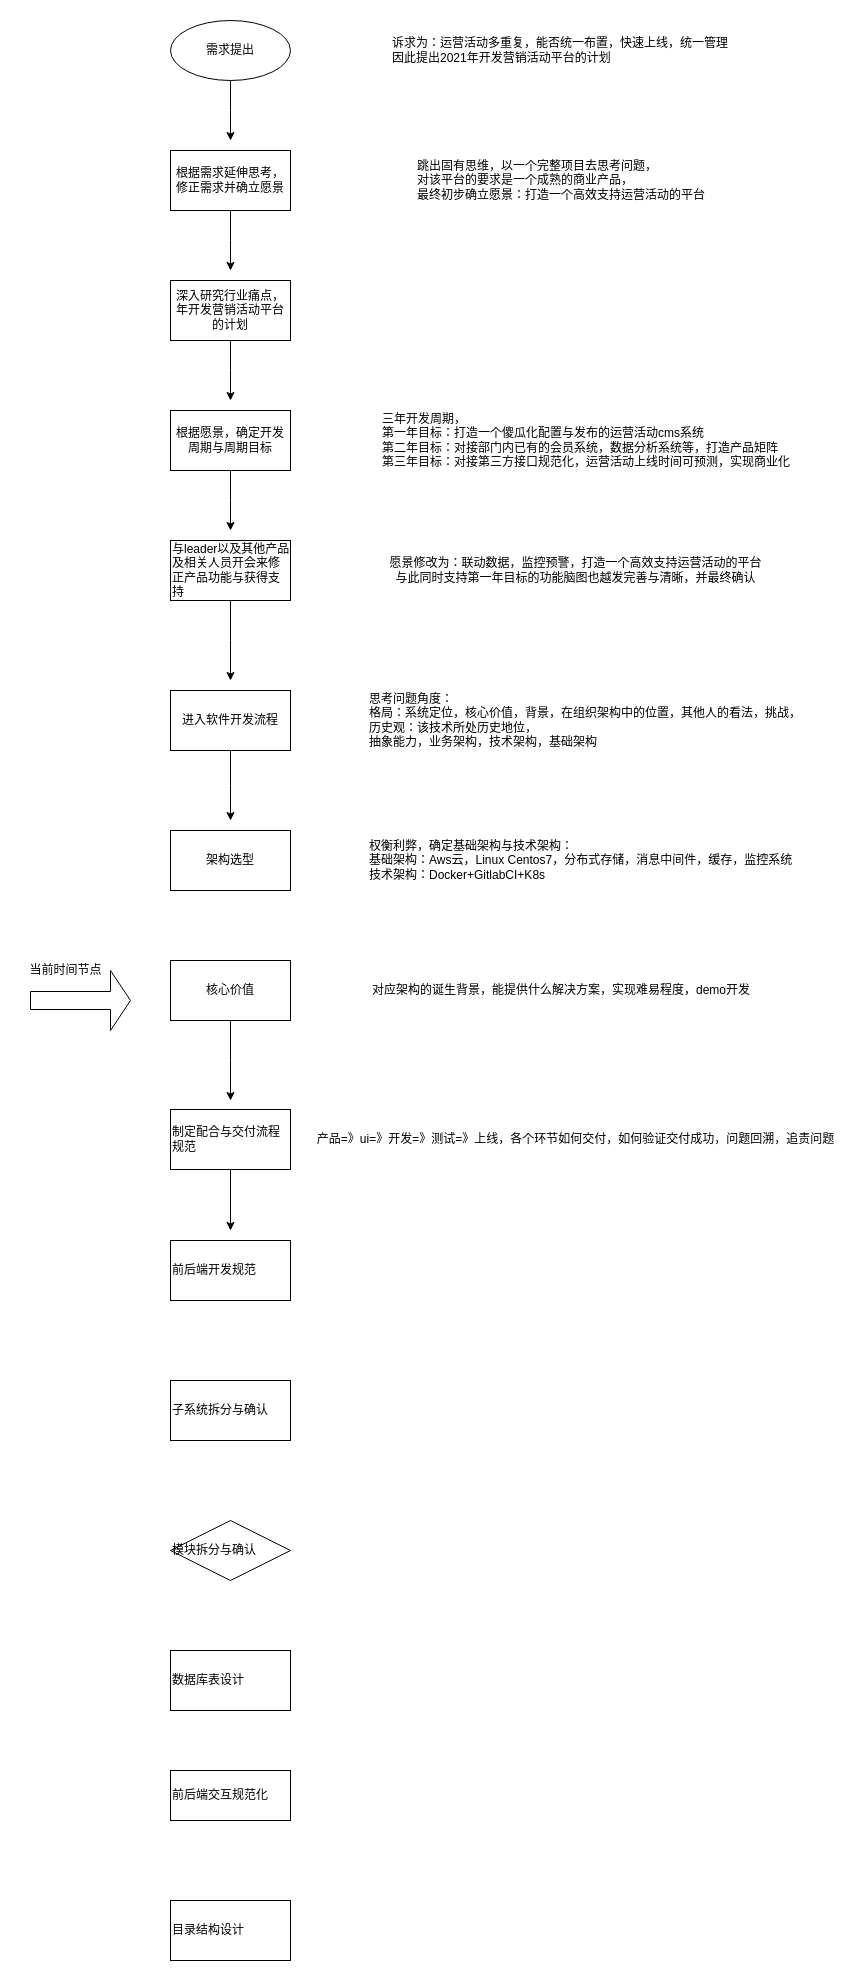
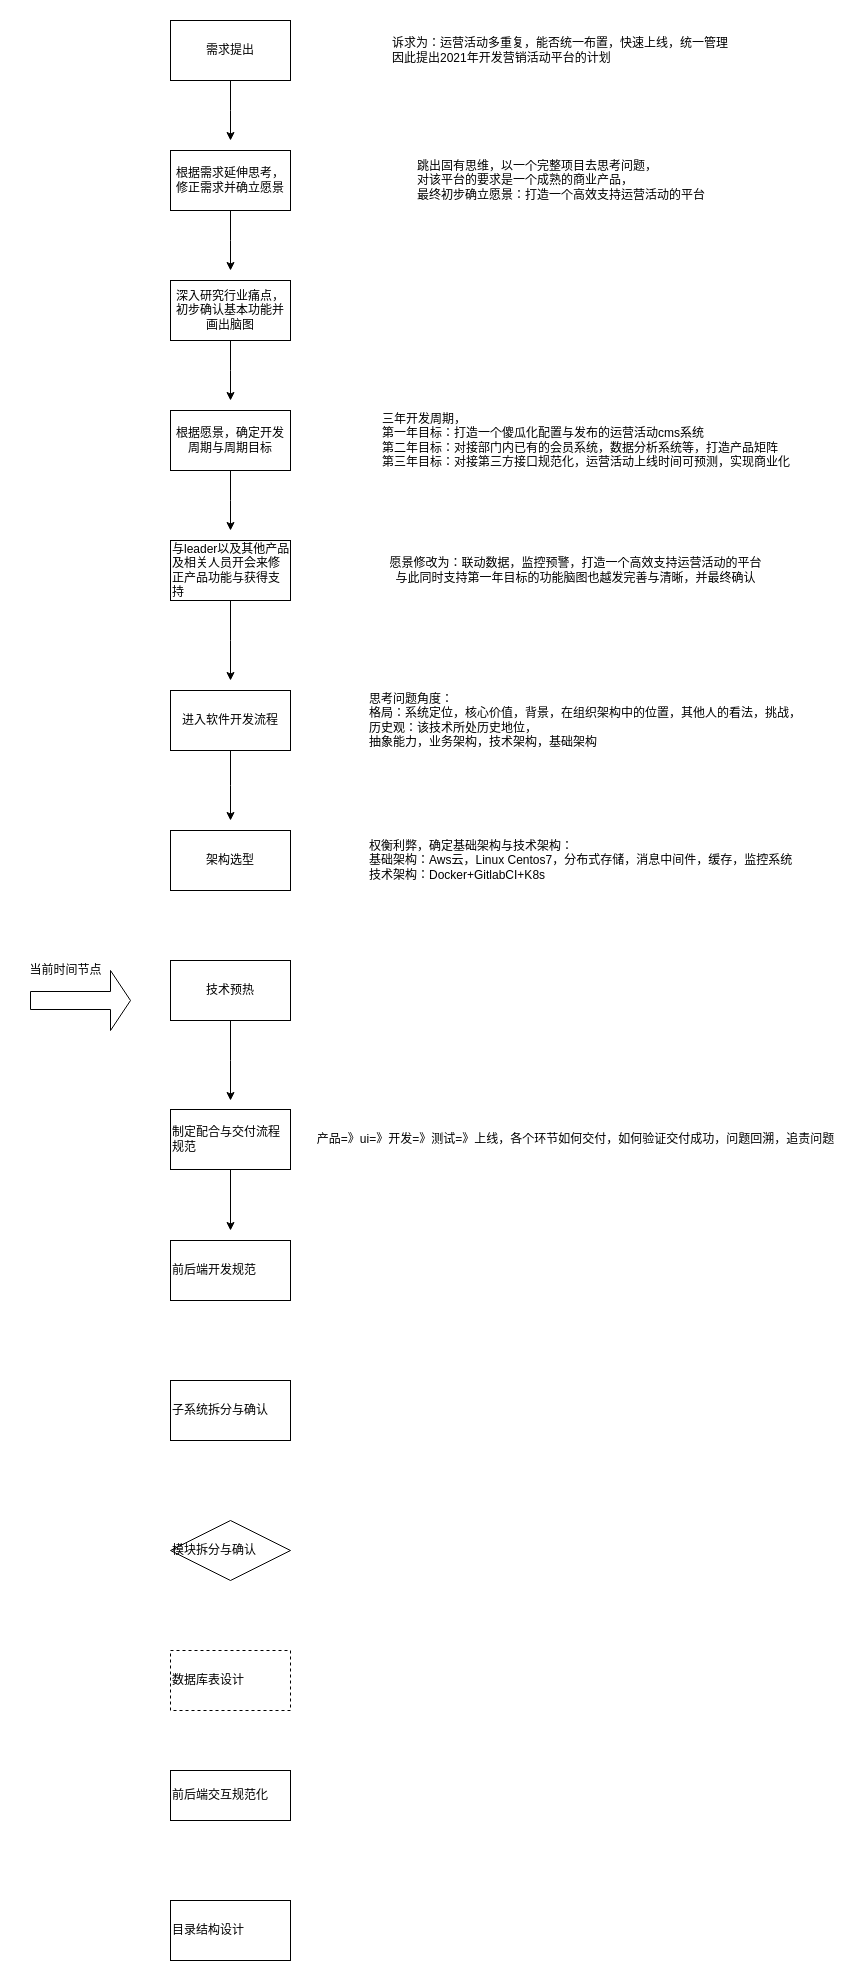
(231, 51) -> (231, 51)
(231, 311) -> (231, 311)
(231, 991) -> (231, 991)
(566, 991) -> none
(231, 1681) -> (231, 1681)
